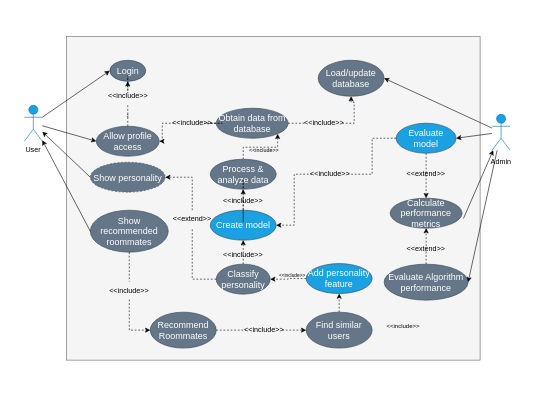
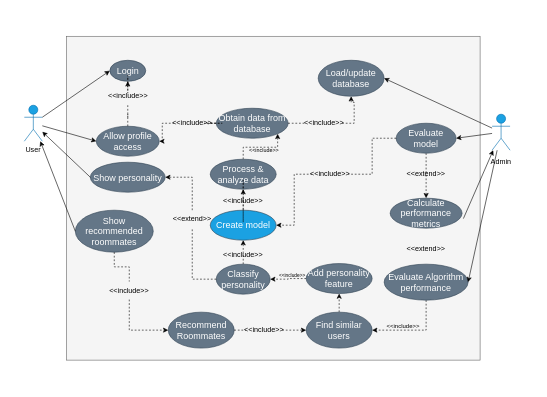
(426, 138) -> (426, 138)
(128, 177) -> (128, 177)
(129, 231) -> (114, 231)
(426, 233) -> none
(339, 279) -> (339, 279)
(183, 330) -> (201, 330)
none -> (377, 330)
